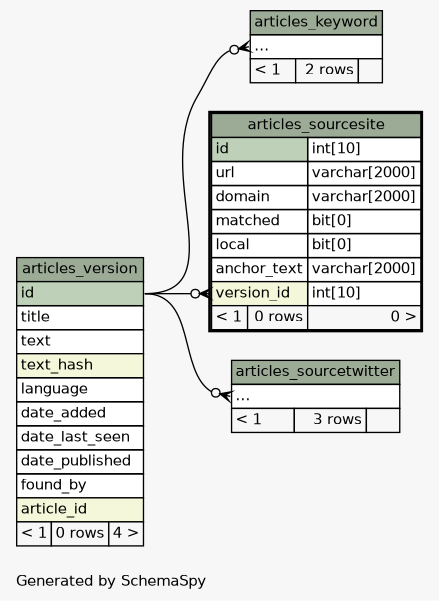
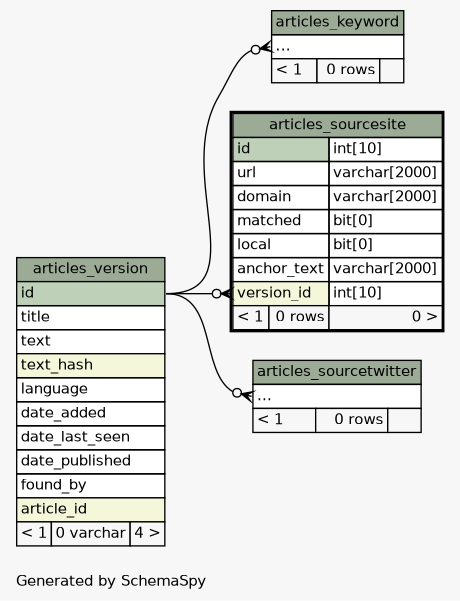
(330, 70) -> (351, 70)
(338, 420) -> (359, 420)
(80, 533) -> (91, 533)
